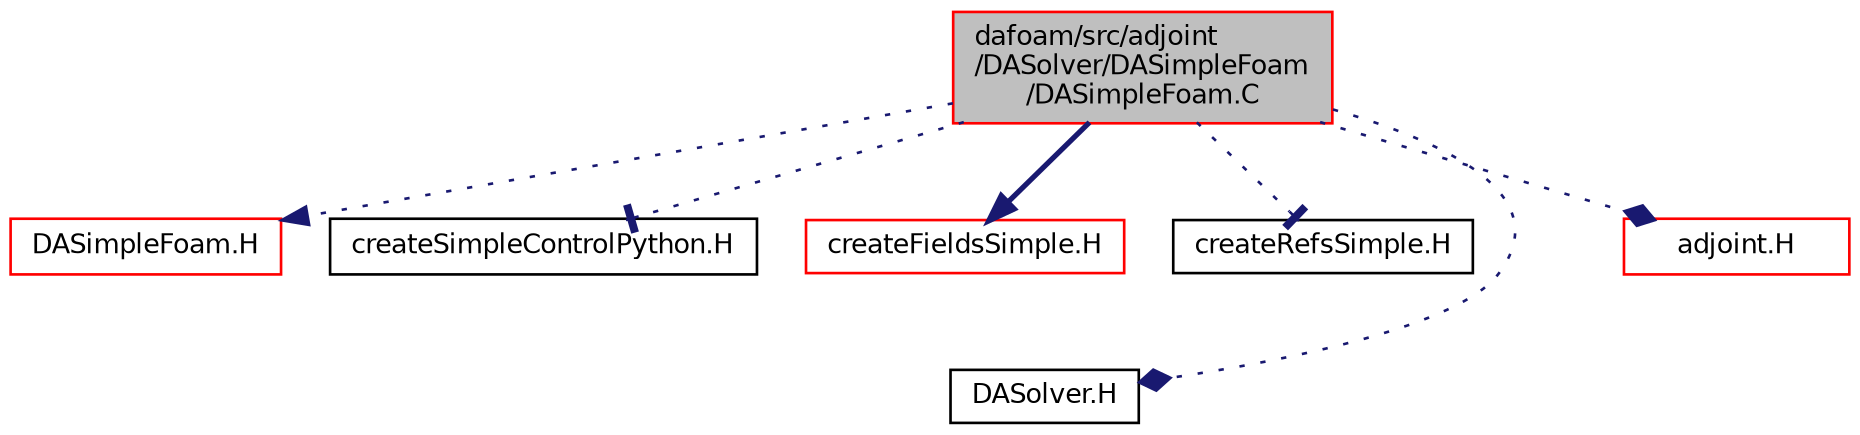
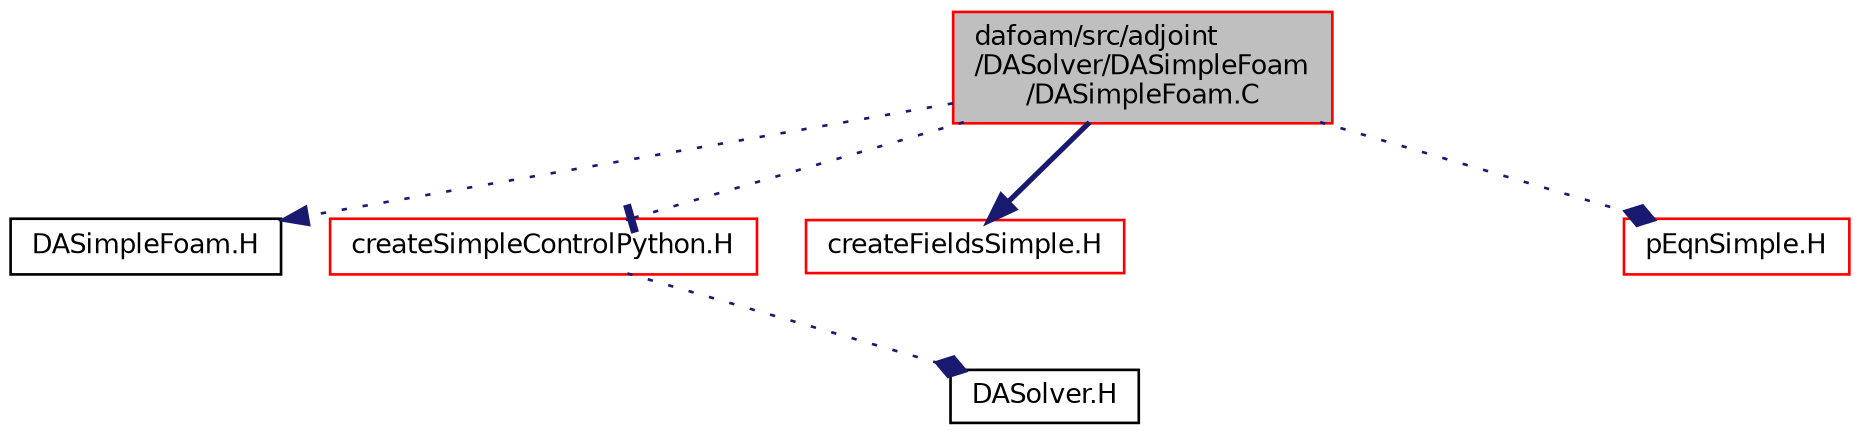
(146, 247) -> (146, 247)
(544, 247) -> (544, 247)
(1323, 247) -> none
(1737, 247) -> (1737, 247)
(1471, 297) -> (781, 318)
